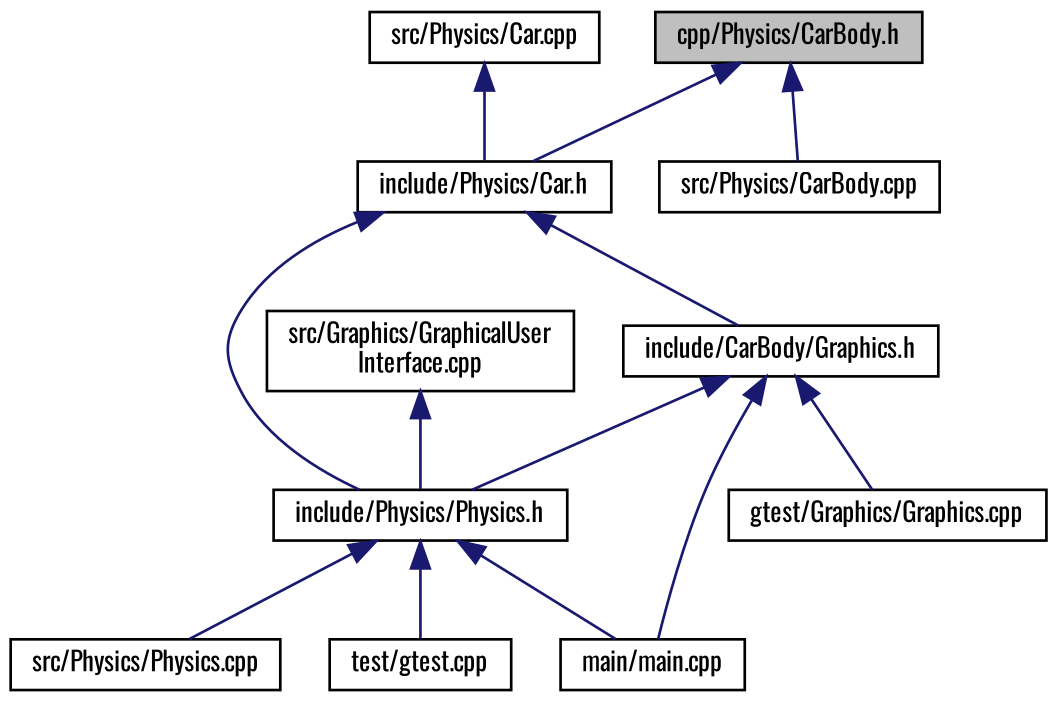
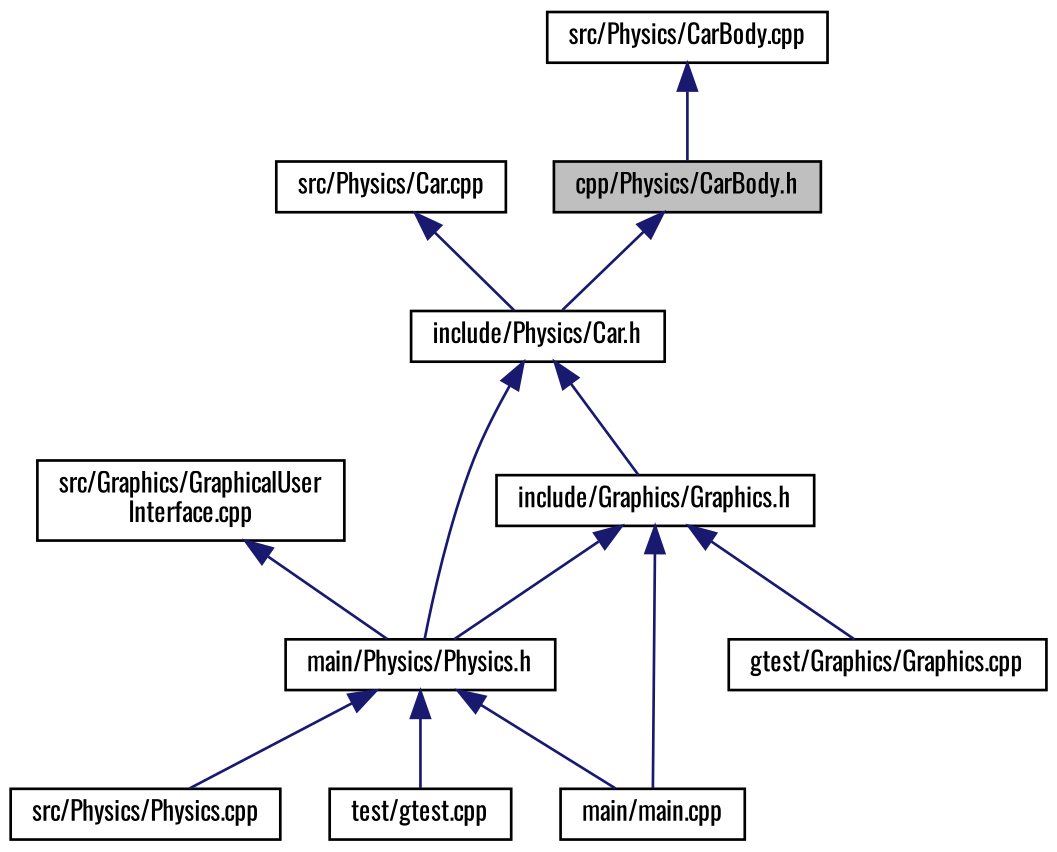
(795, 126) -> (687, 126)
(781, 351) -> (655, 501)
(420, 515) -> (420, 665)
